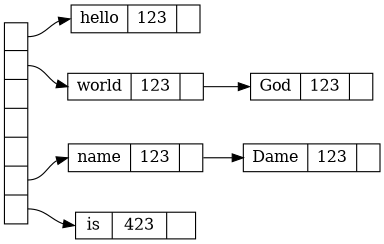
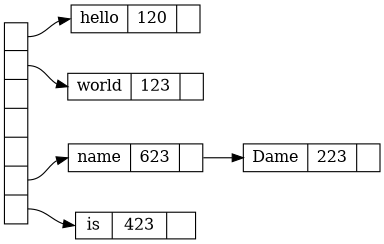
(152, 18) -> (152, 18)
(312, 87) -> none
(155, 157) -> (155, 157)
(332, 157) -> (332, 157)
